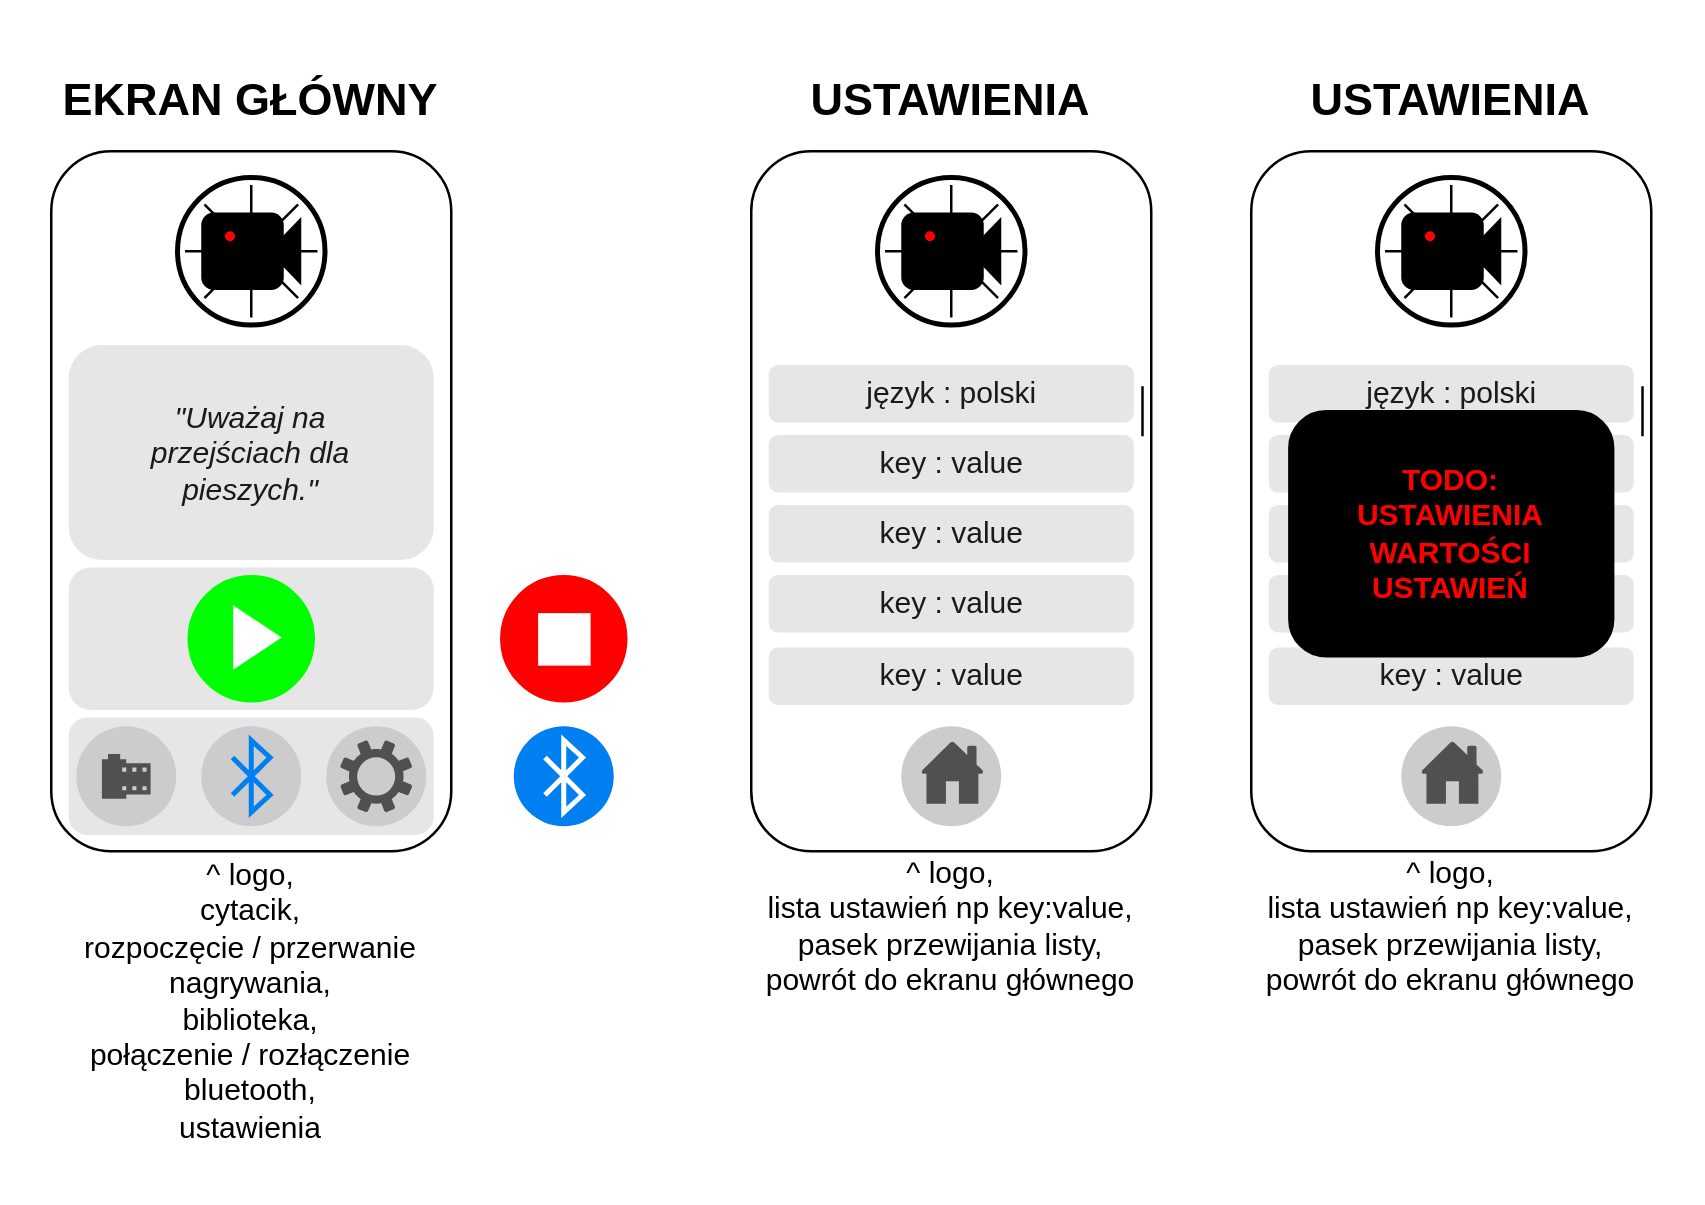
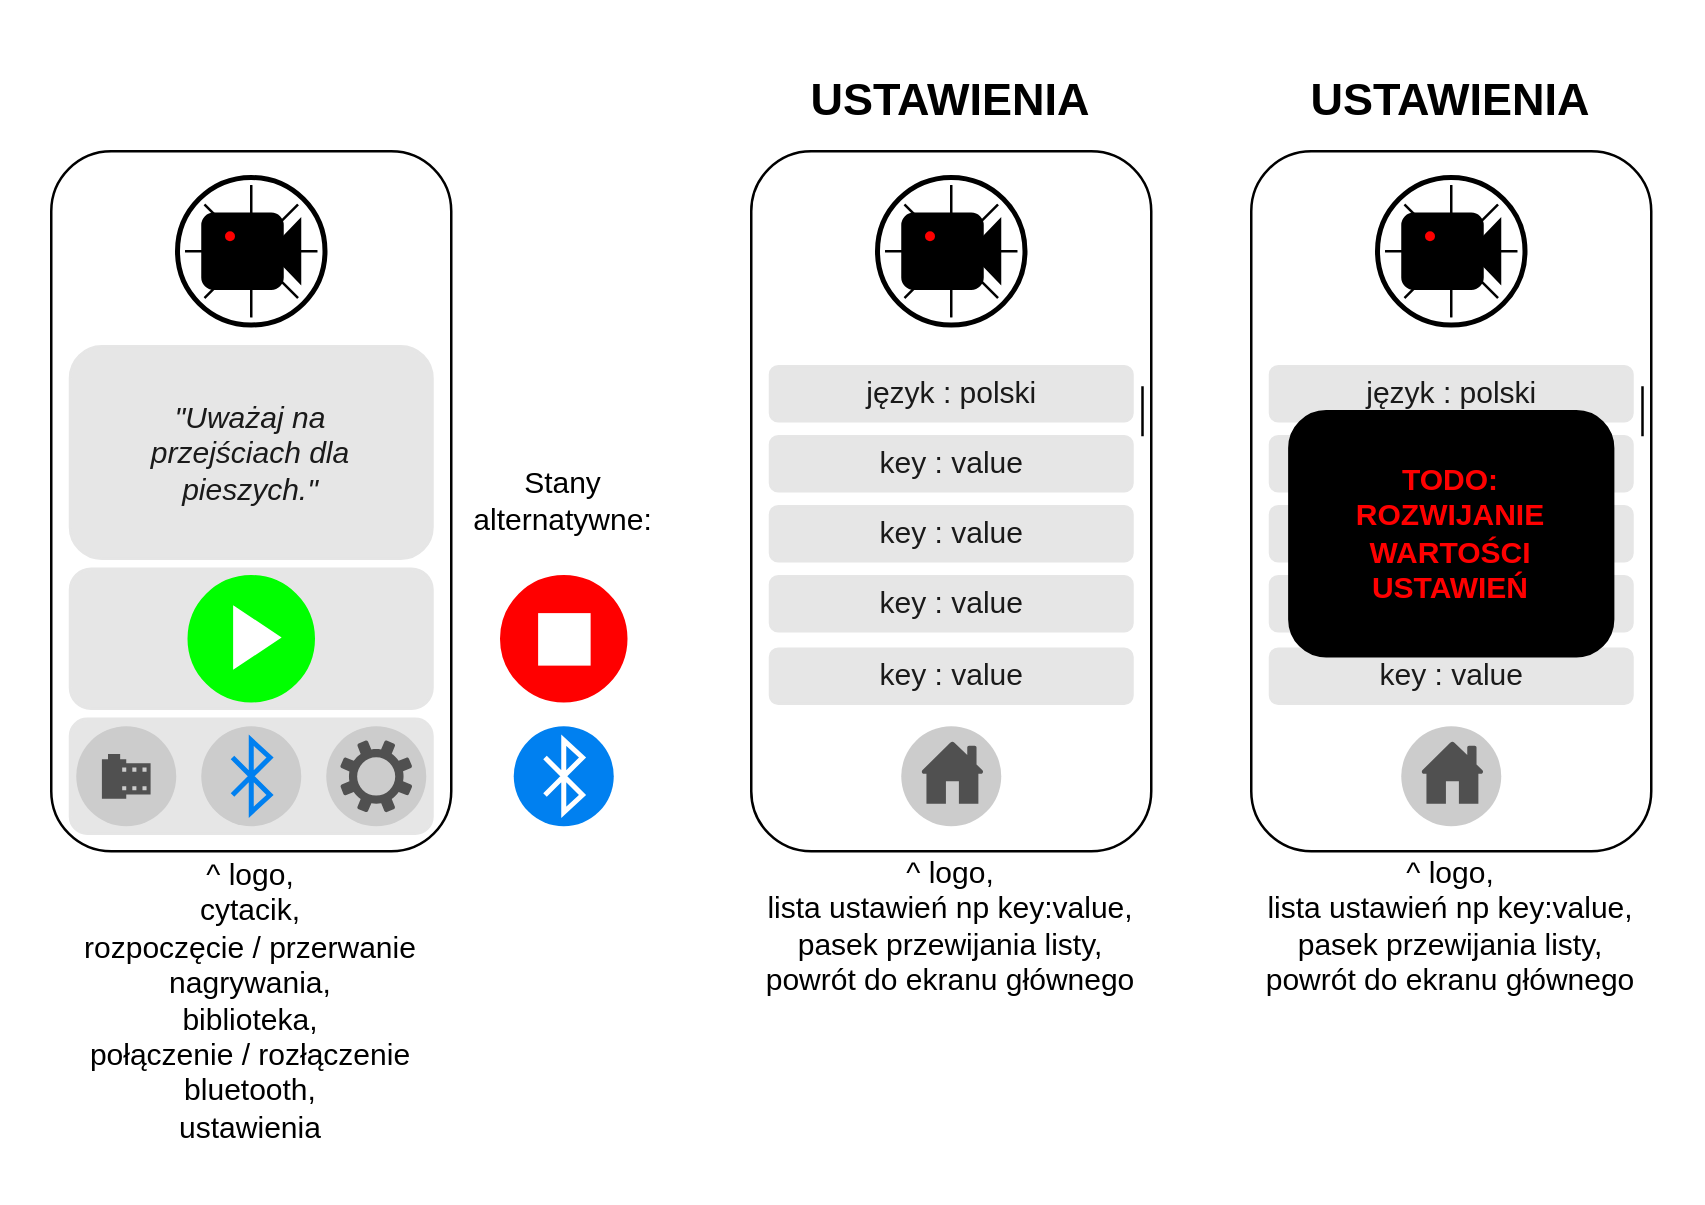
(251, 101) -> none
none -> (564, 501)
(1451, 534) -> (1451, 534)
